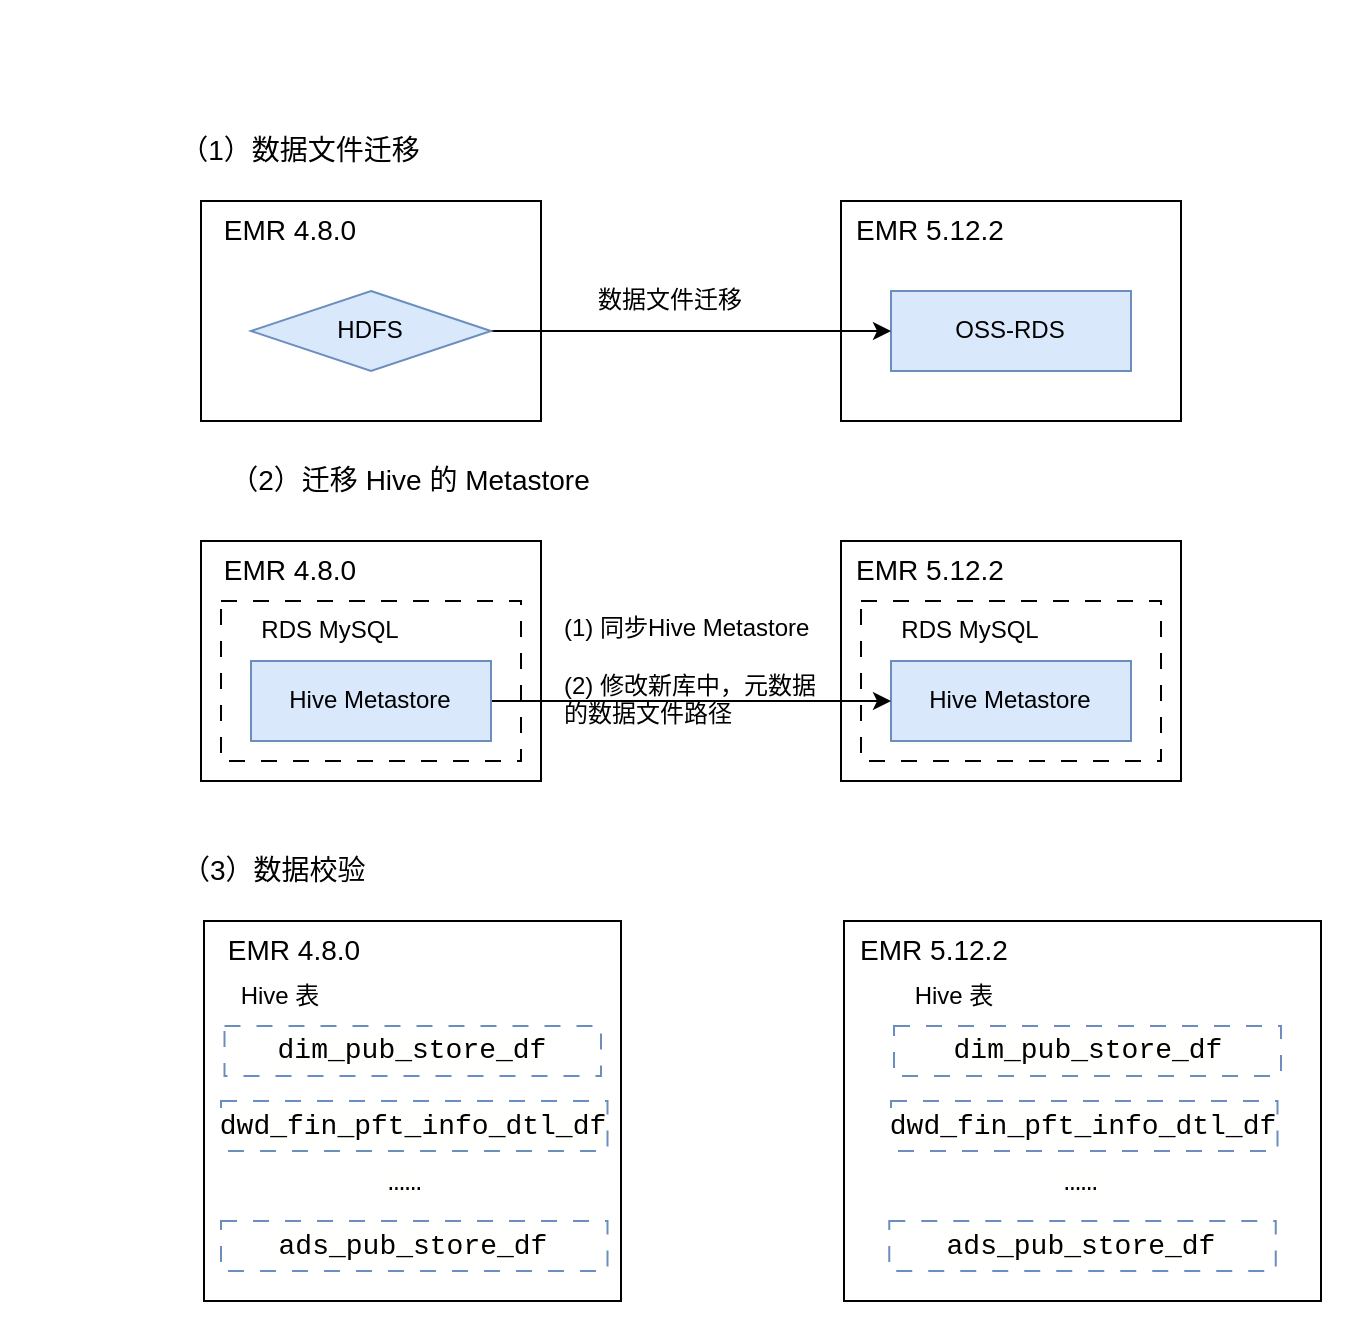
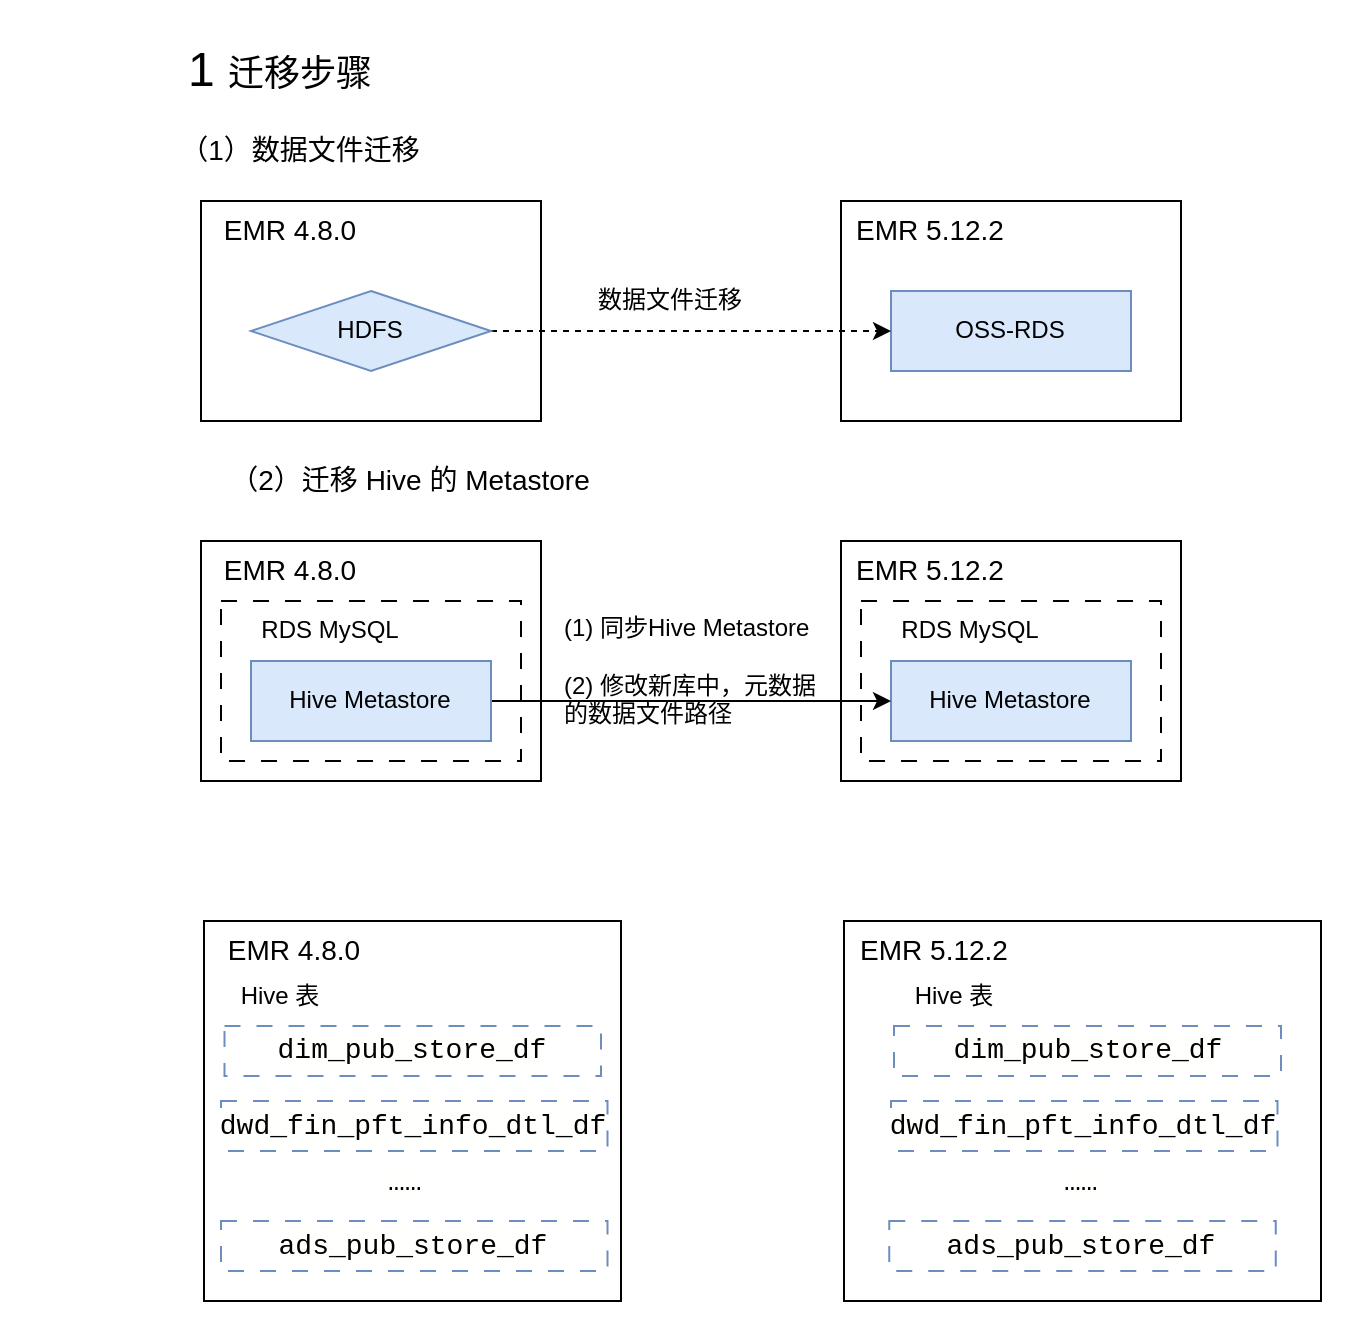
none -> (281, 71)
(684, 331) -> (684, 331)
(280, 871) -> none
